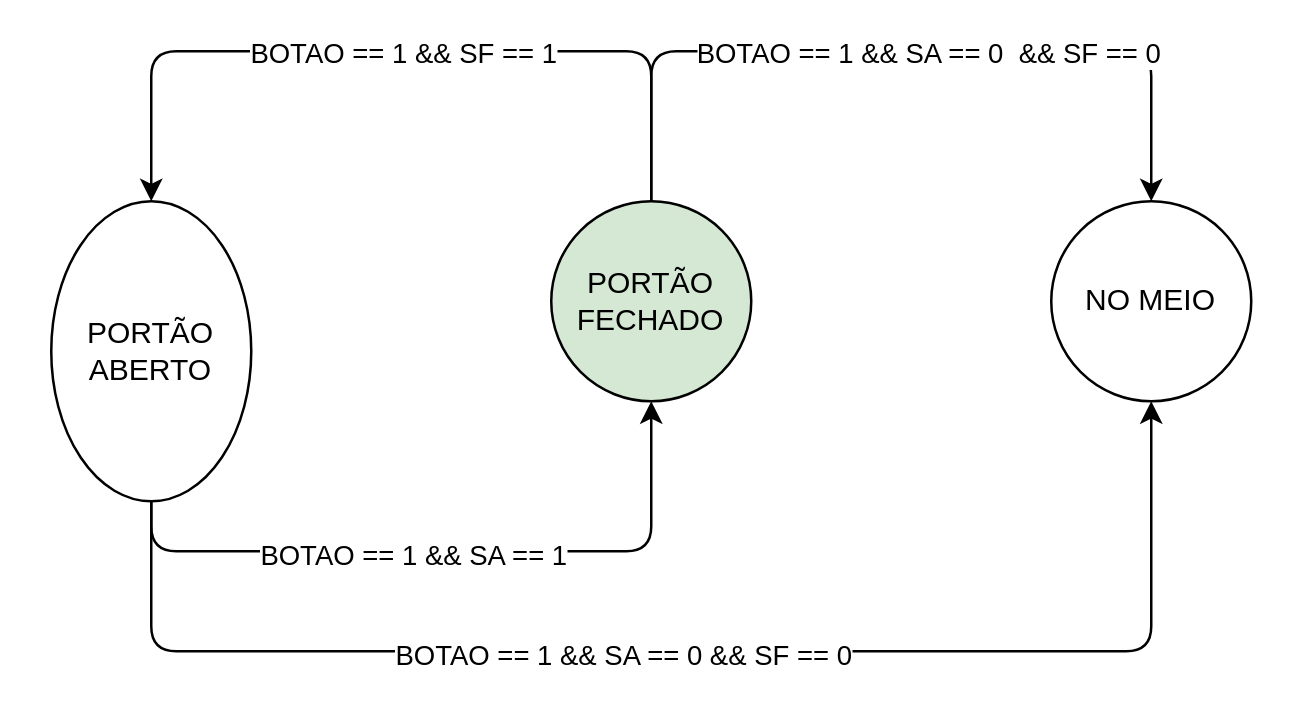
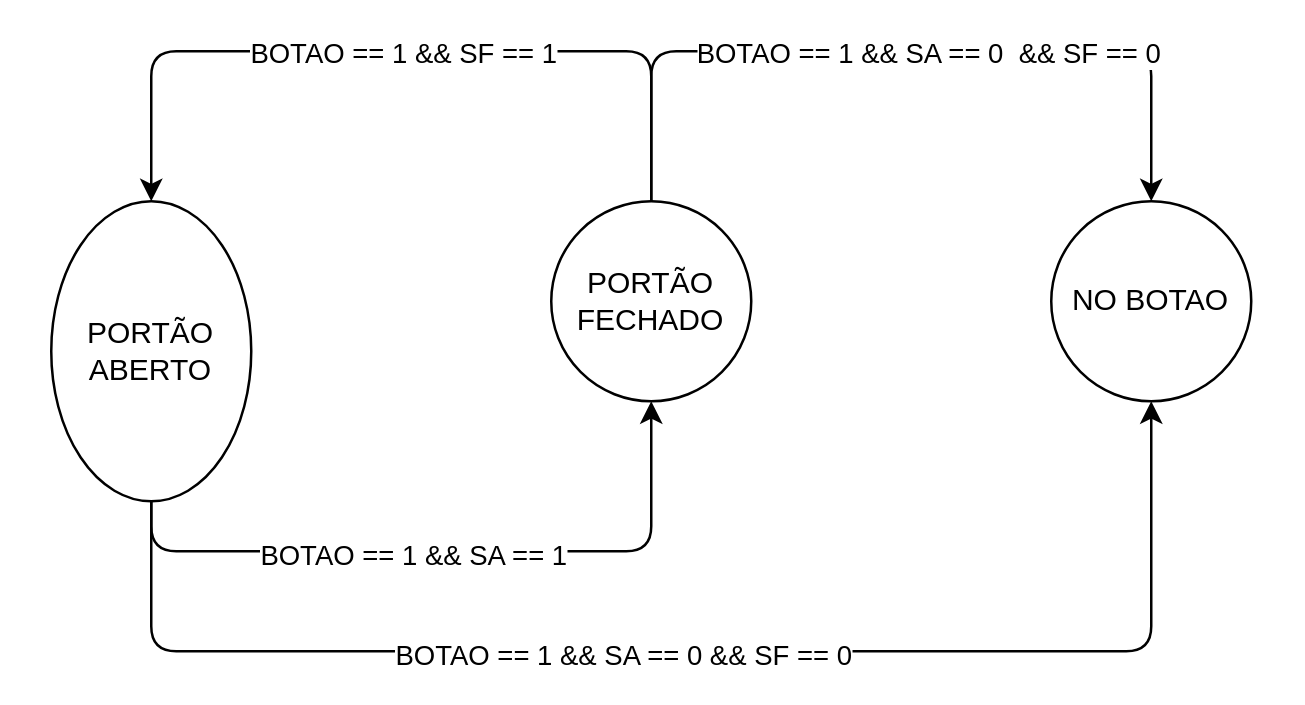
(651, 301) -> (651, 301)
(1151, 301) -> (1151, 301)
